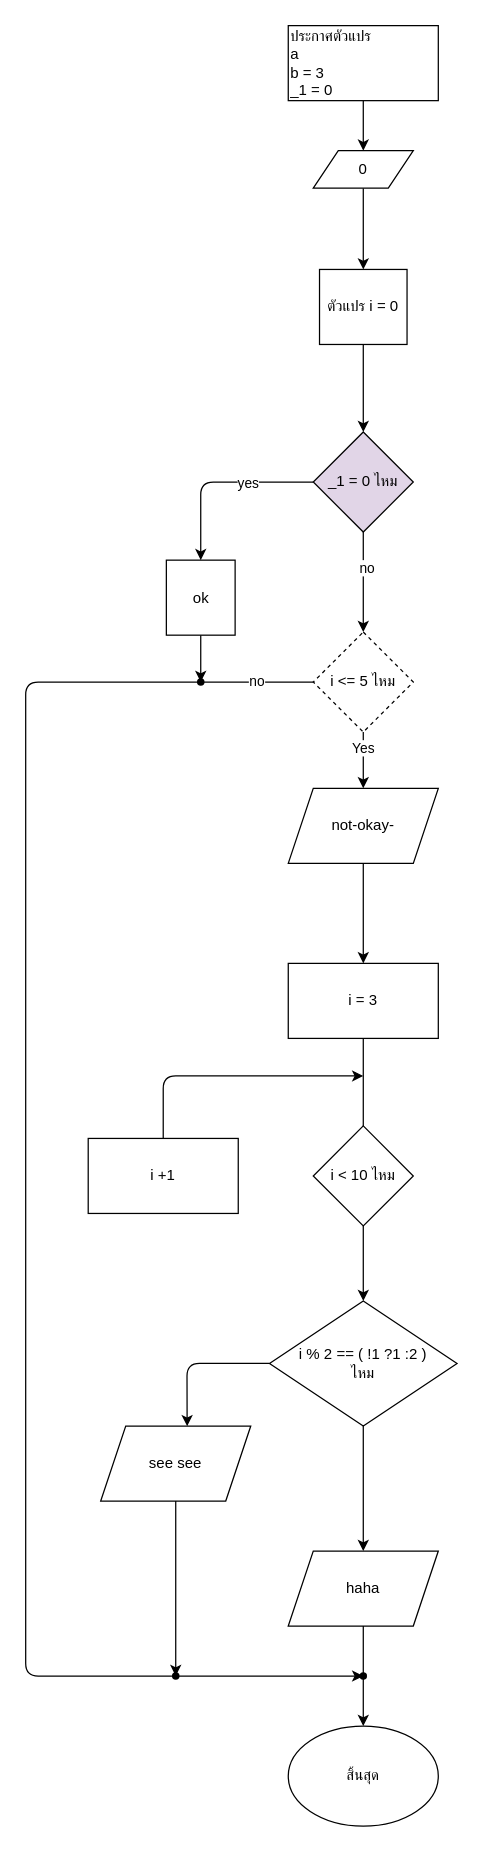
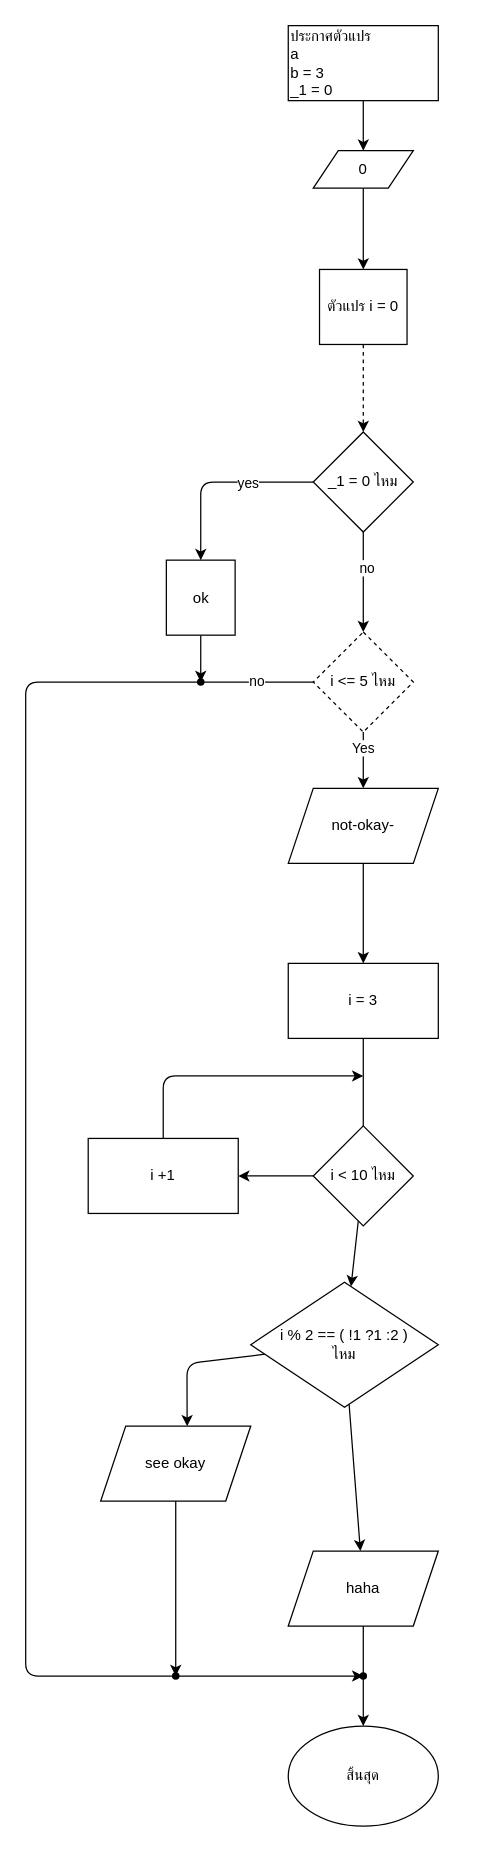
(363, 383) -> (363, 383)
(363, 482) -> (363, 482)
none -> (280, 1176)
(363, 1363) -> (344, 1344)
(176, 1463) -> (176, 1463)
